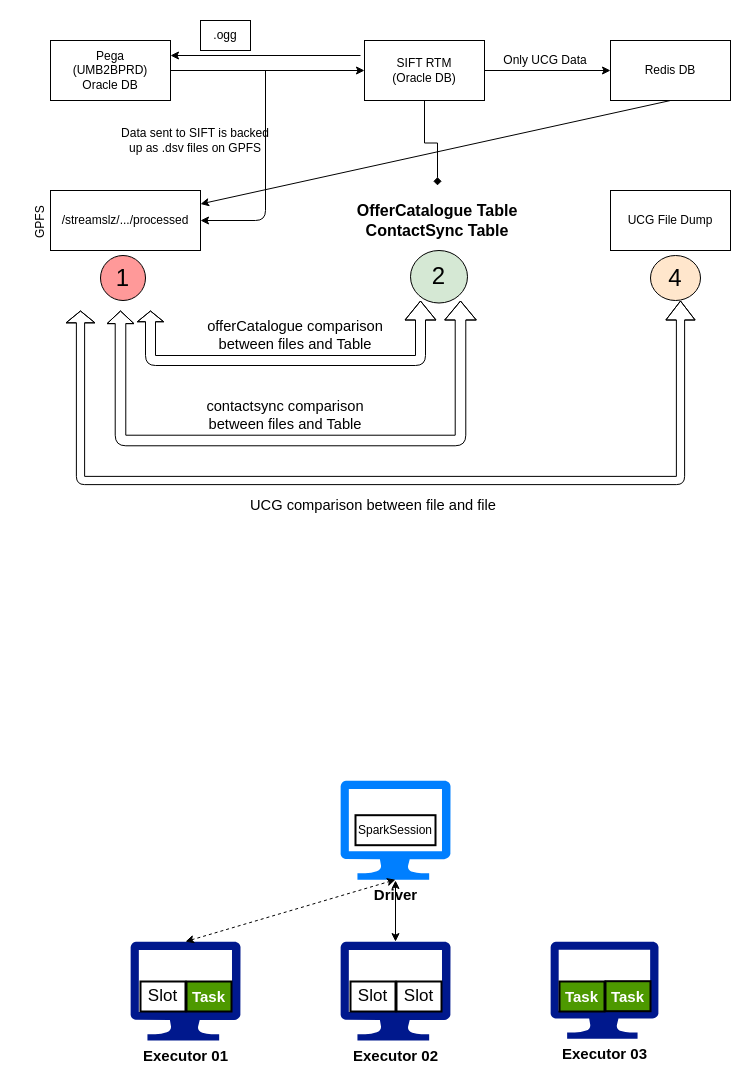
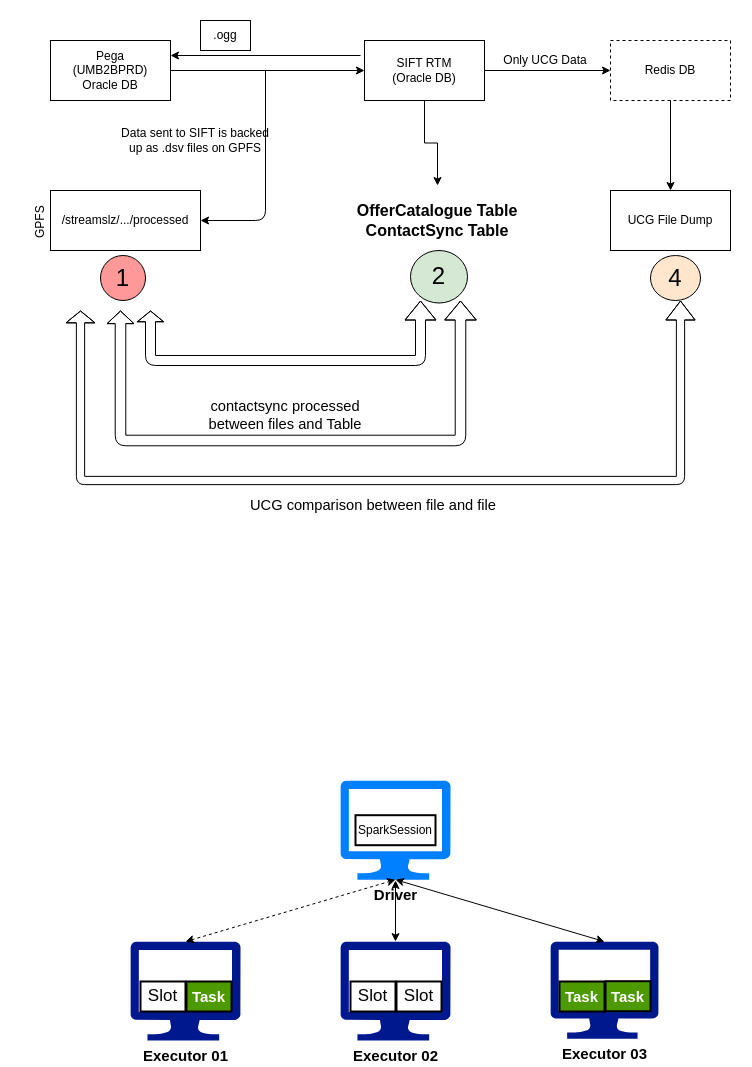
(671, 71) -> (671, 71)
(439, 152) -> (671, 142)
(438, 176) -> (438, 177)
(296, 336) -> none
(286, 416) -> (286, 416)
none -> (500, 911)
